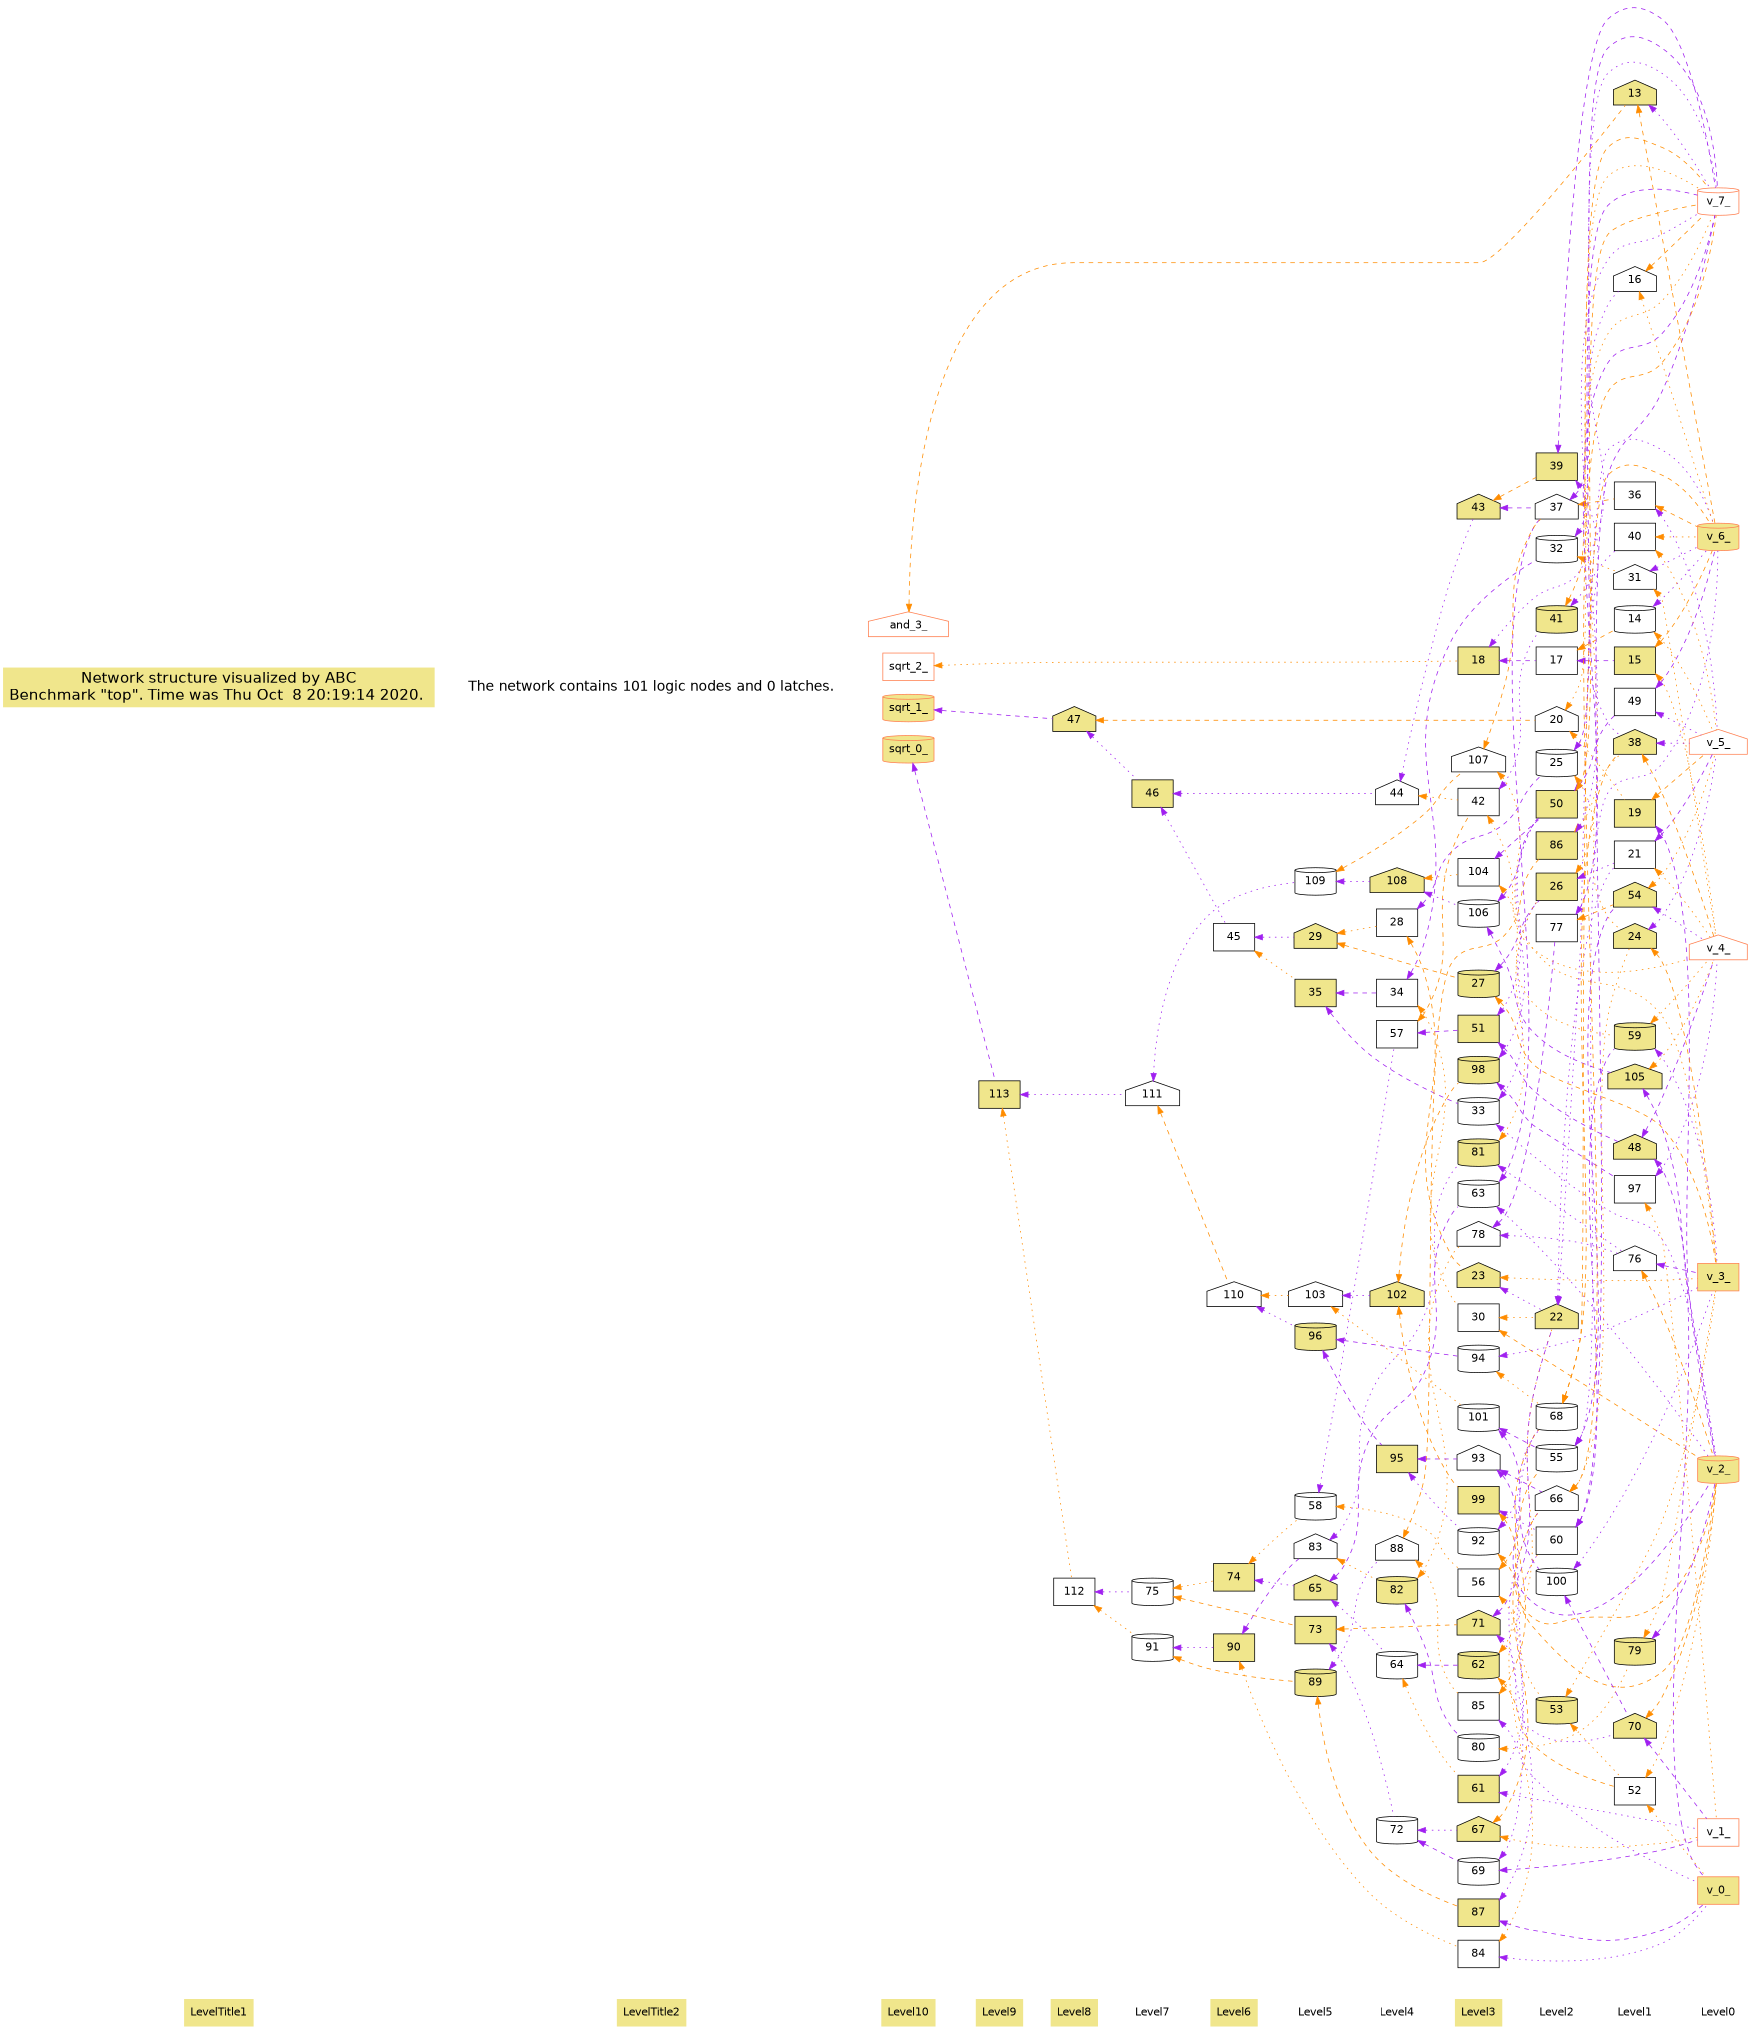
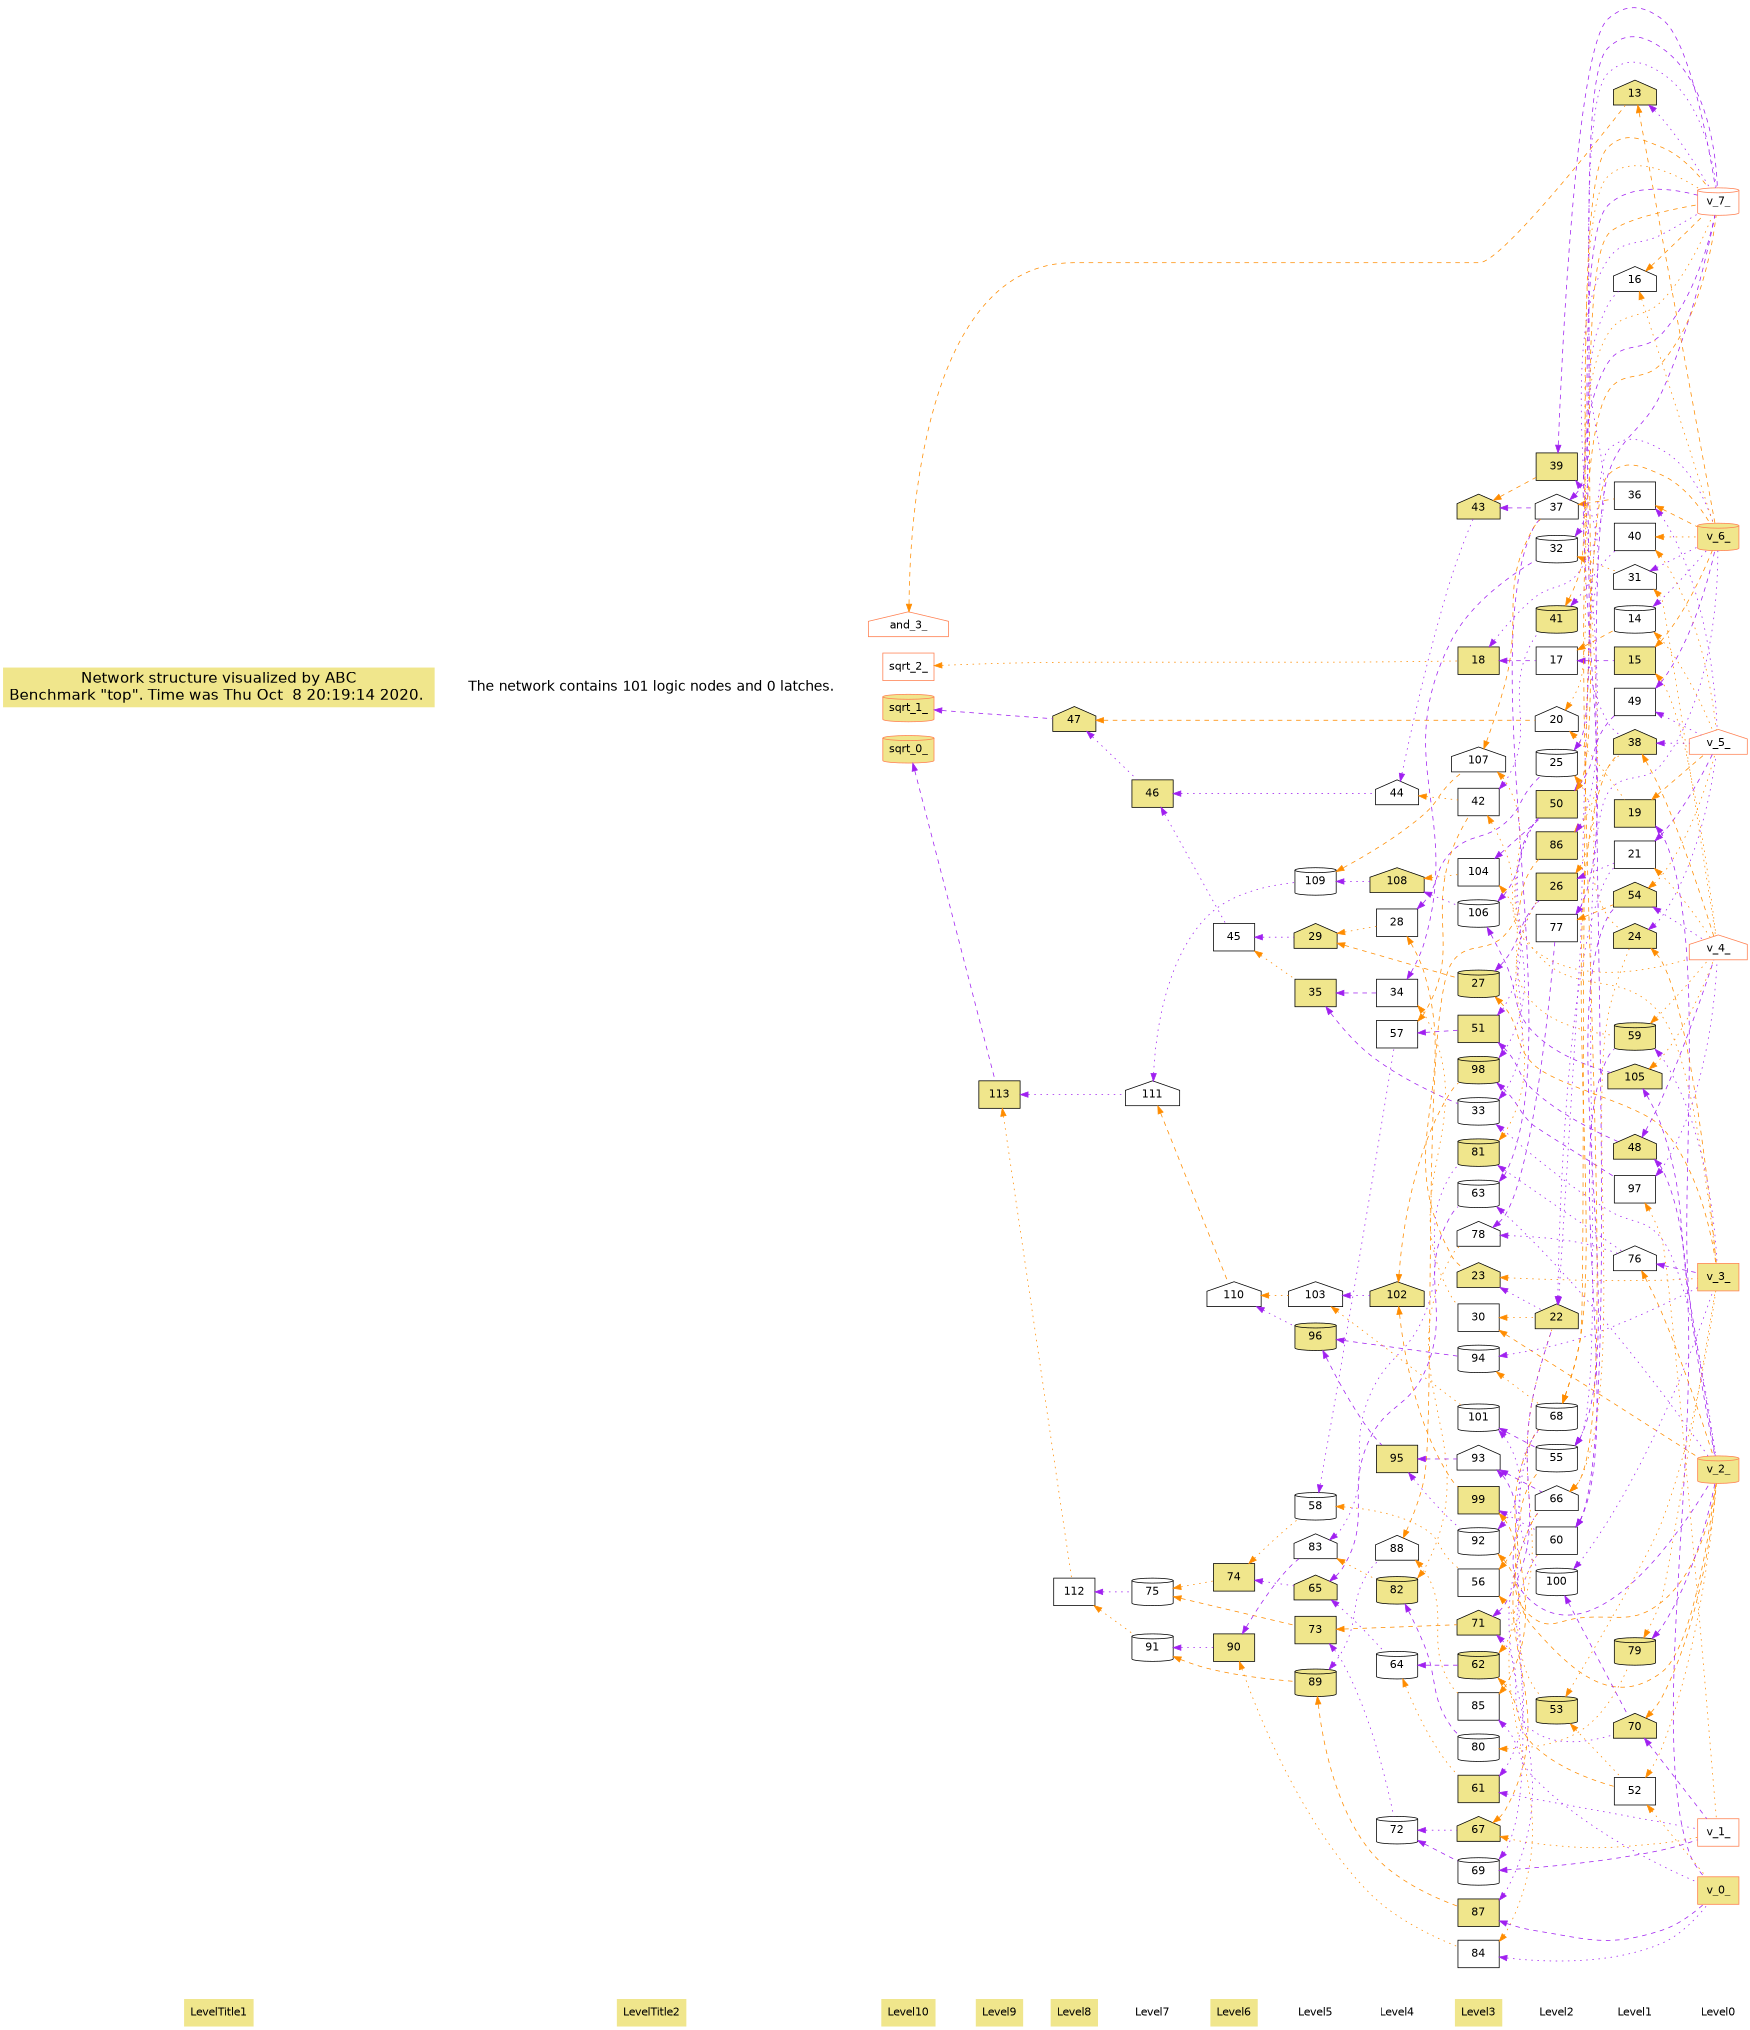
(1523, 1534) -> (1523, 1534)
